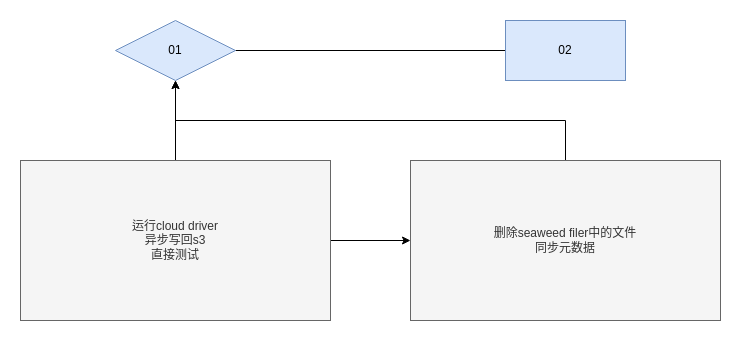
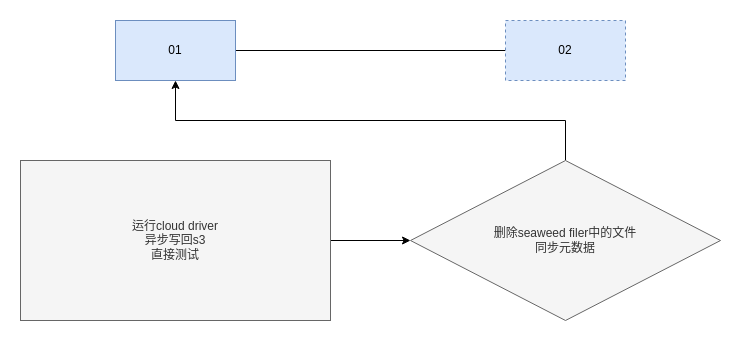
(176, 51) -> (176, 51)
(566, 51) -> (566, 51)
(176, 141) -> none
(566, 241) -> (566, 241)
